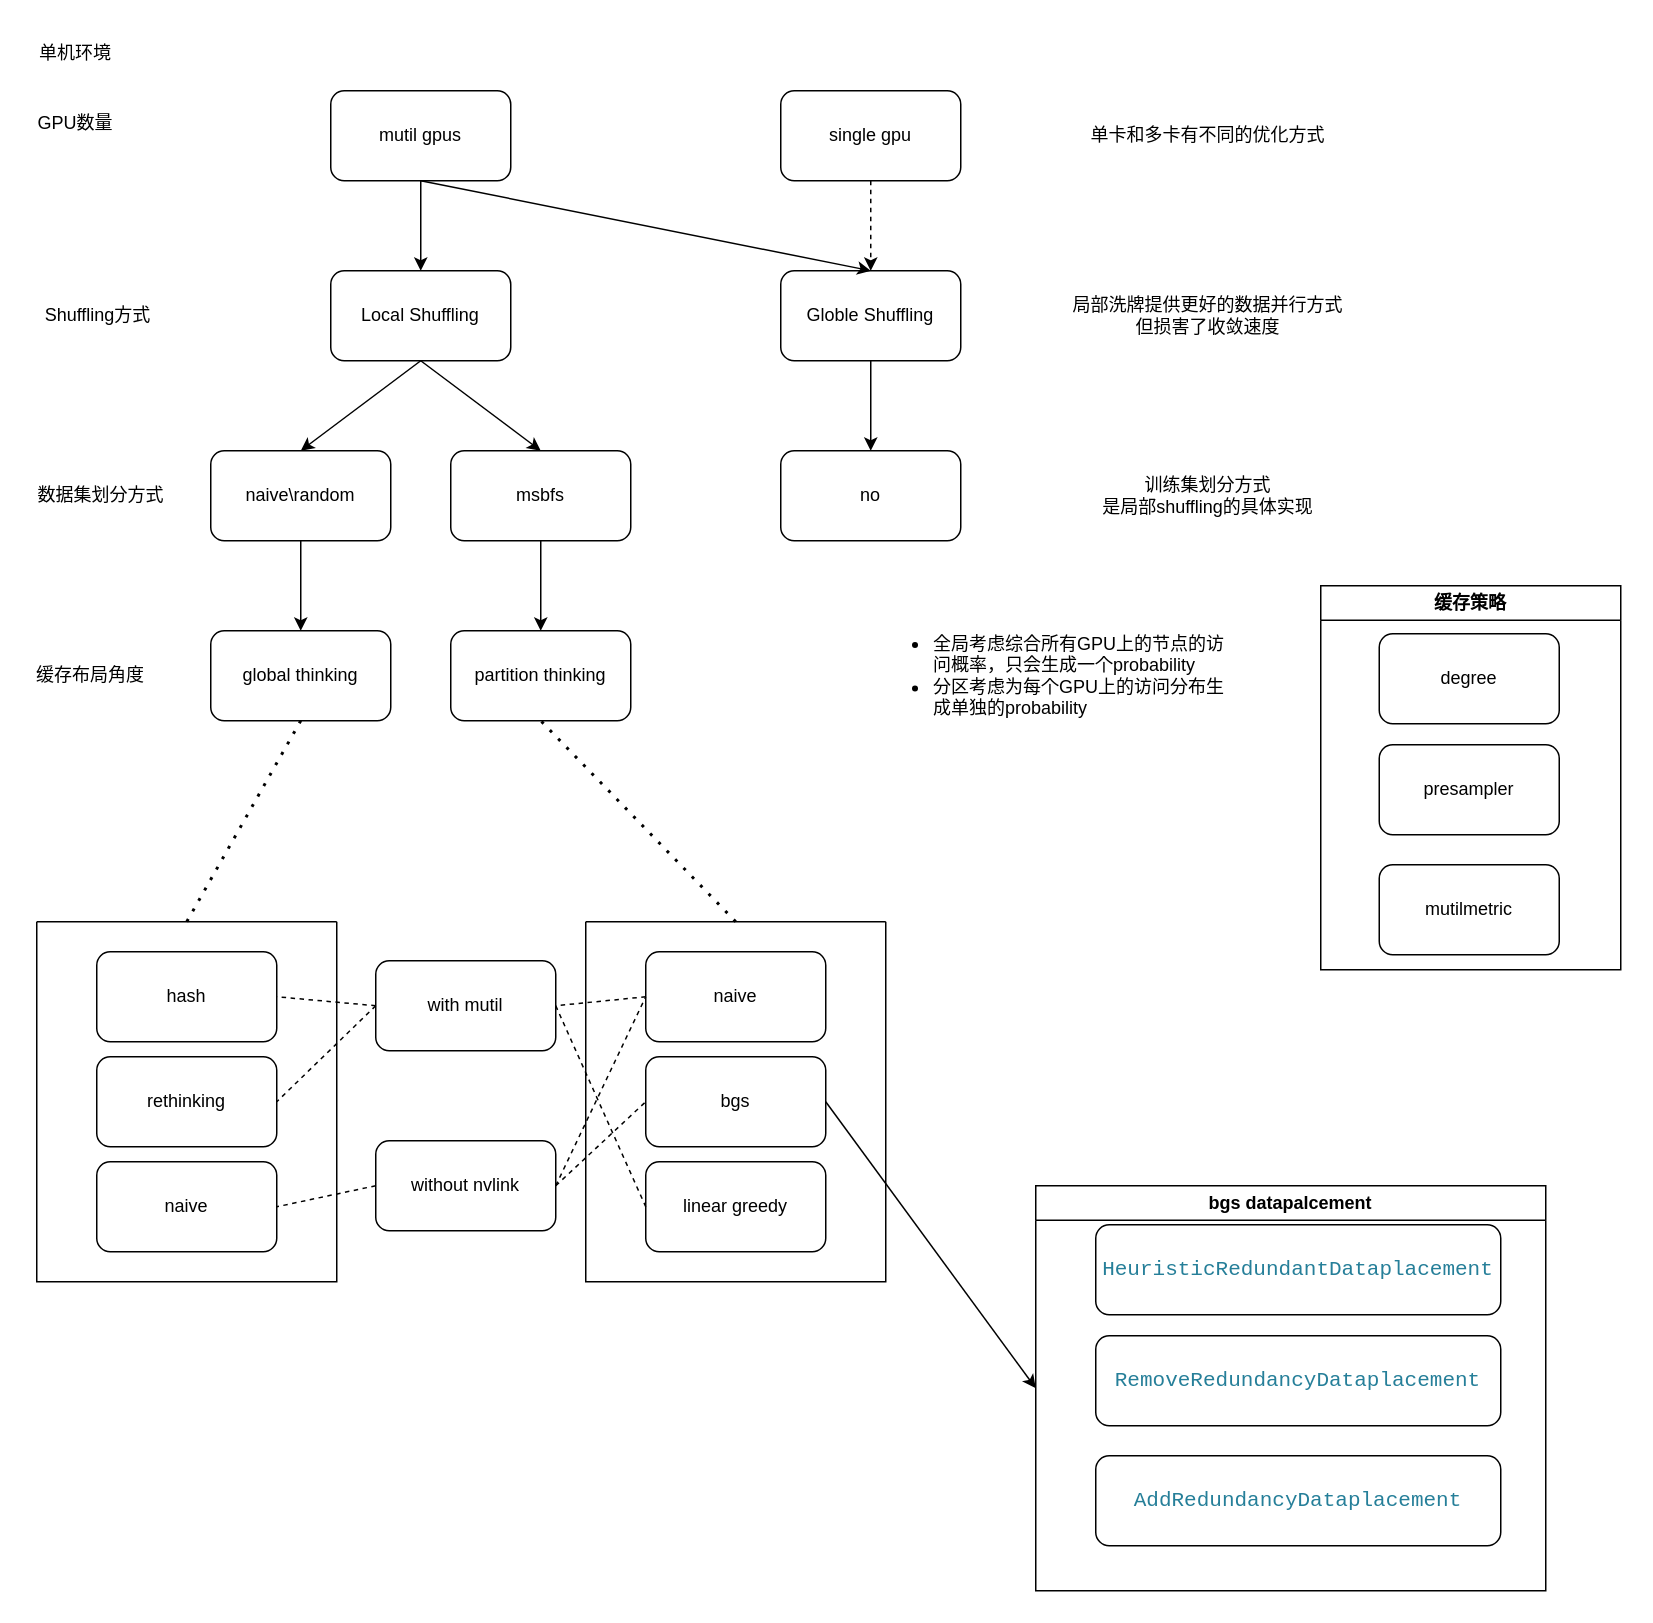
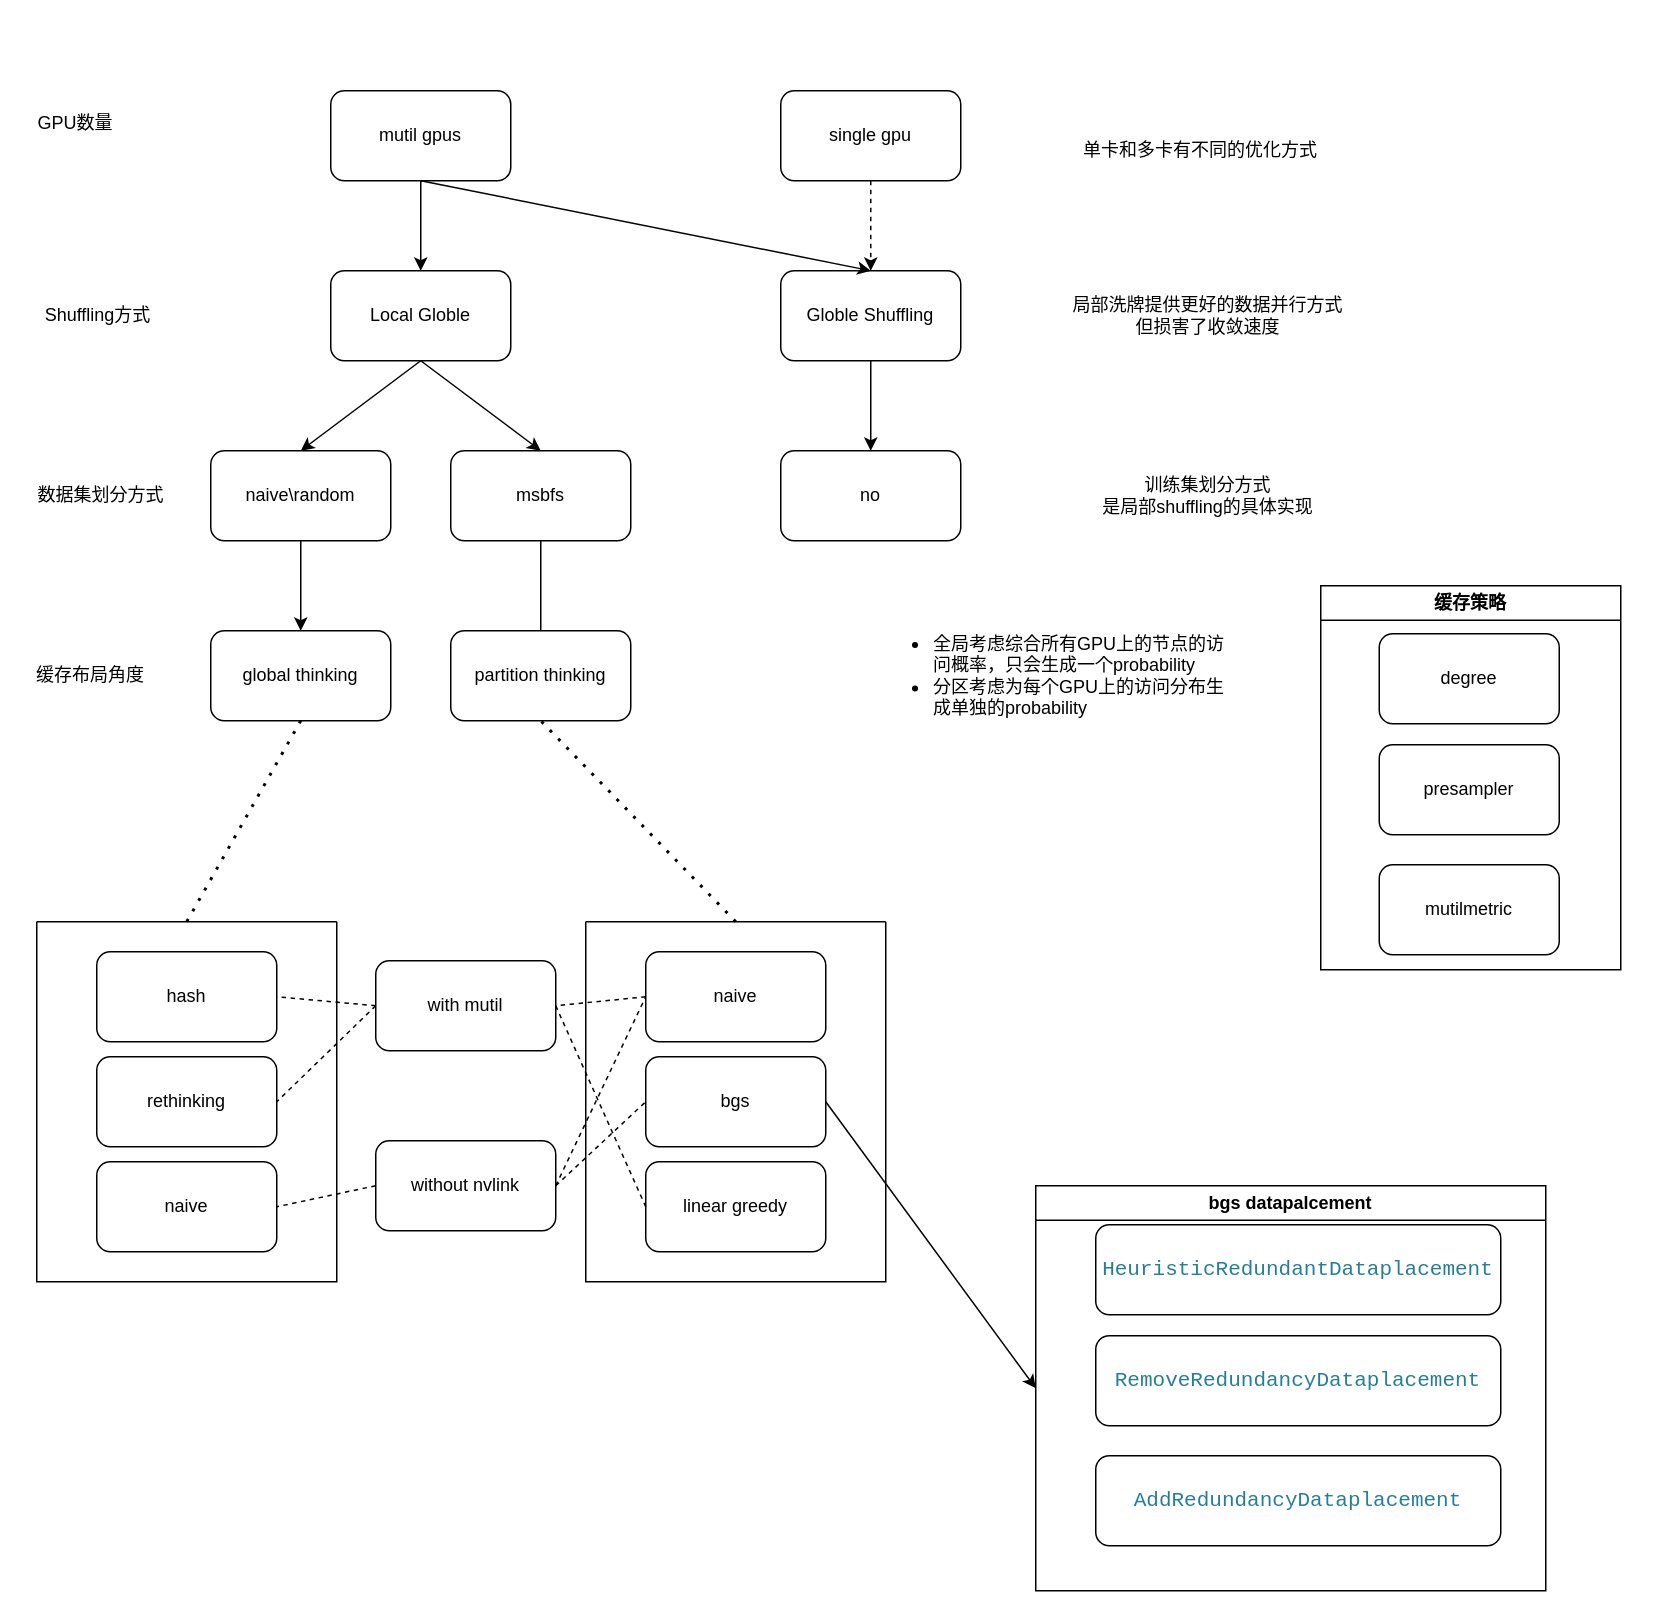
(76, 53) -> none
(1208, 136) -> (1201, 151)
(421, 316) -> (421, 316)
(541, 619) -> (541, 623)
